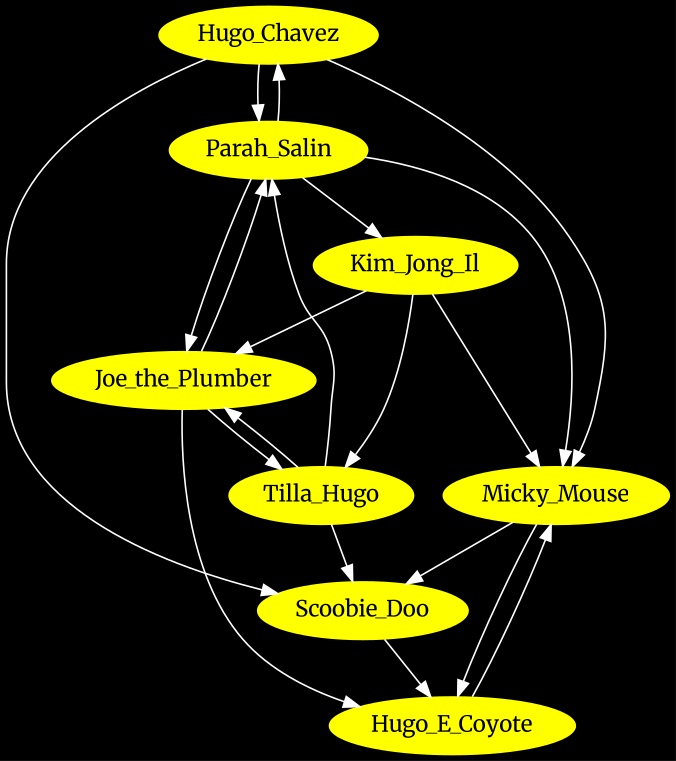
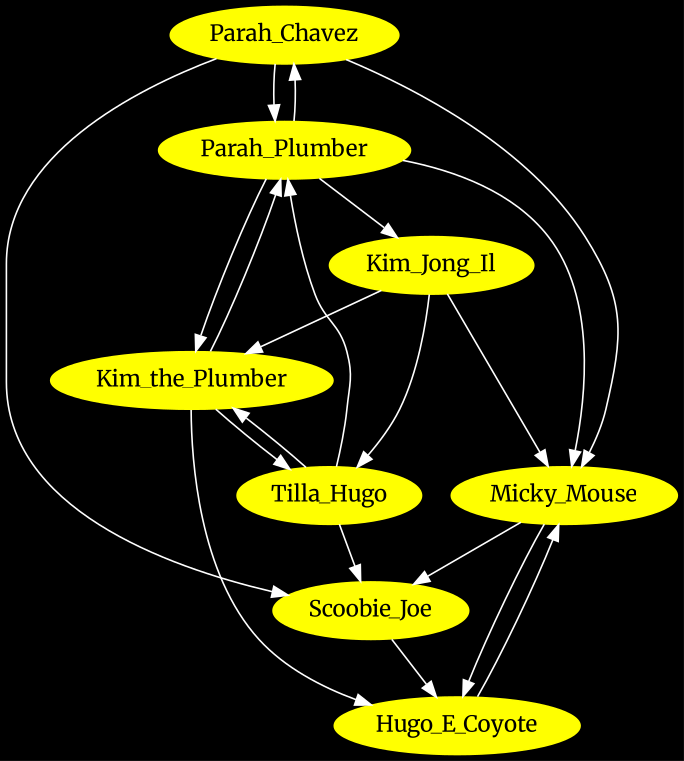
(269, 35) -> (285, 35)
(269, 150) -> (285, 150)
(184, 380) -> (192, 380)
(363, 611) -> (371, 611)
